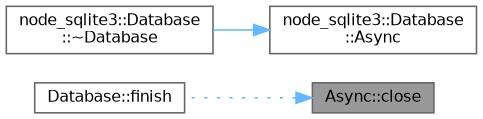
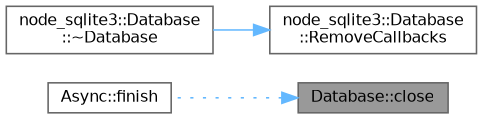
(373, 30) -> (373, 30)
(110, 98) -> (110, 98)
(373, 98) -> (373, 98)
